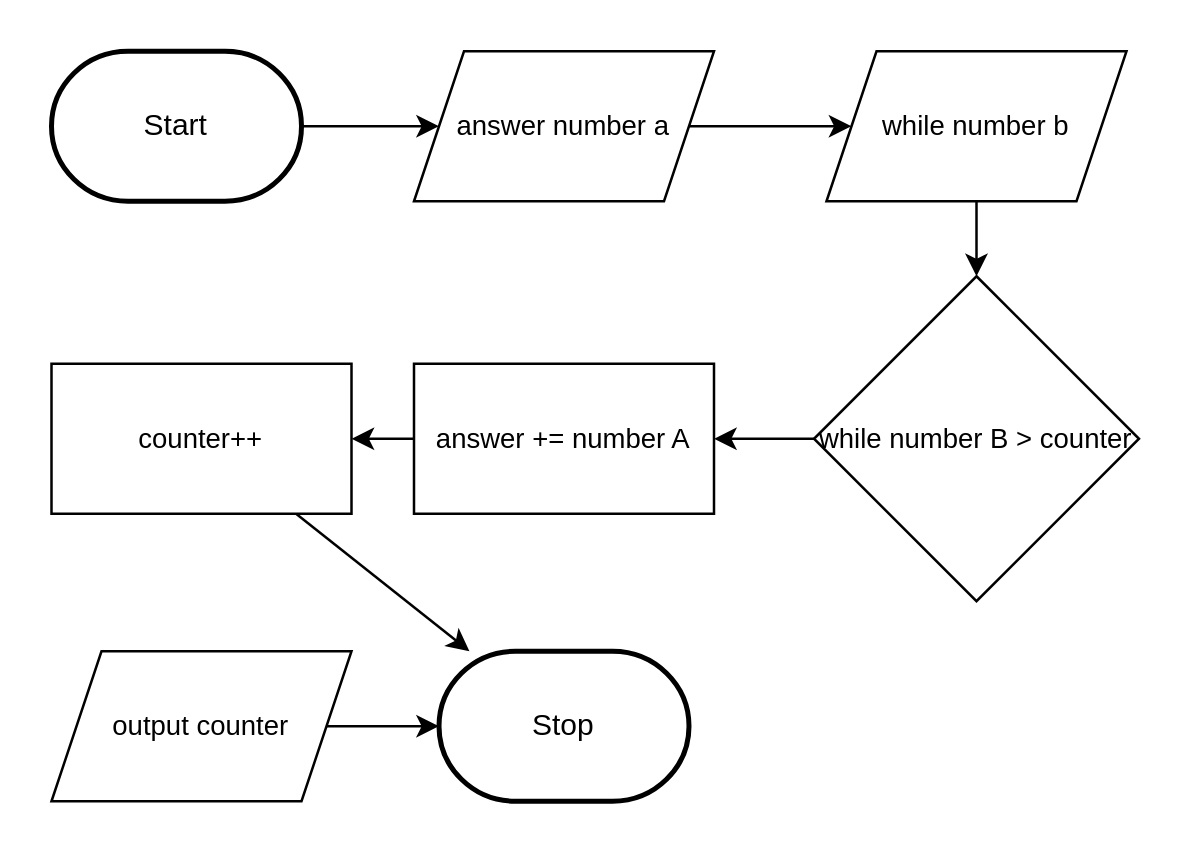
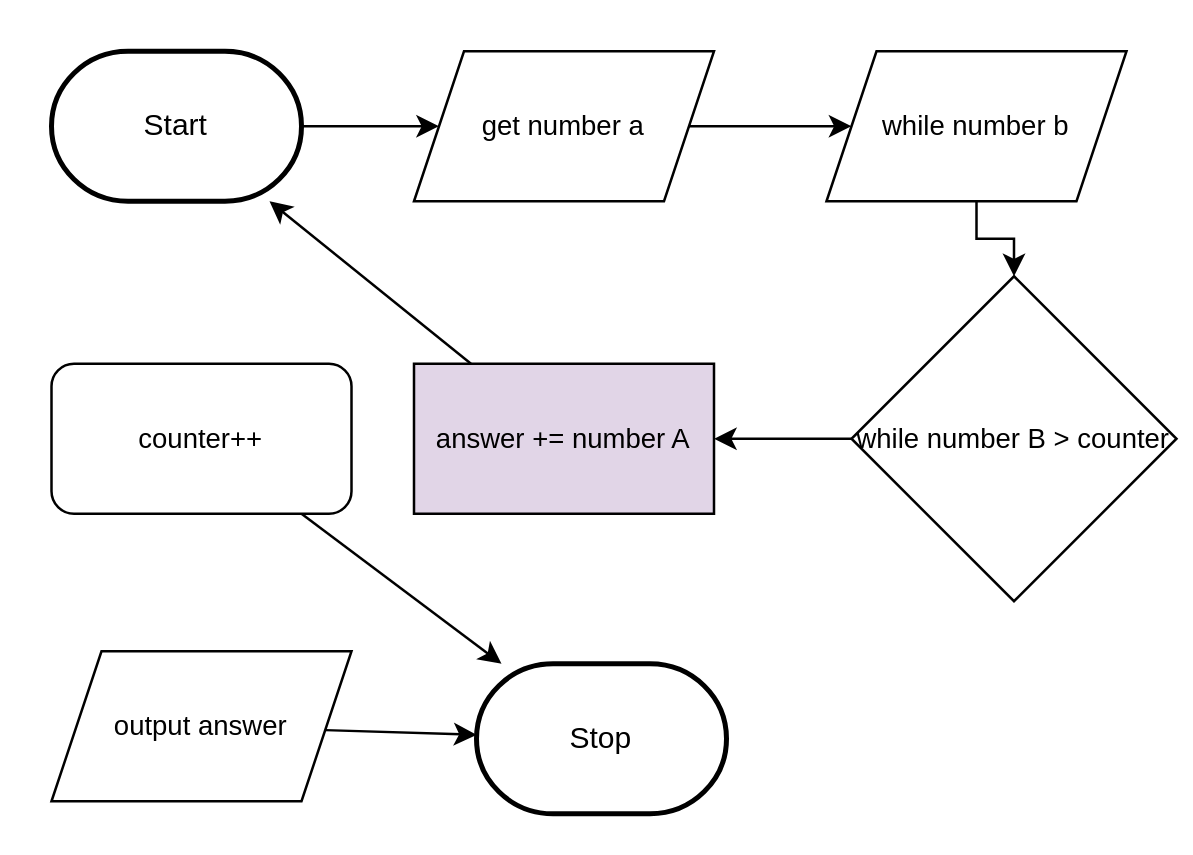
(564, 126) -> (564, 126)
(201, 439) -> (201, 439)
(390, 439) -> (376, 288)
(564, 439) -> (564, 439)
(976, 439) -> (1014, 439)
(201, 726) -> (201, 726)
(564, 726) -> (601, 739)
